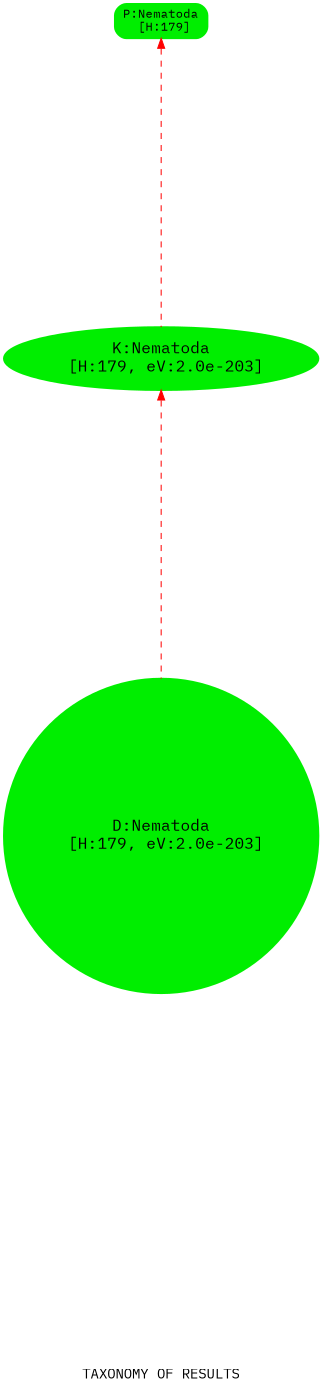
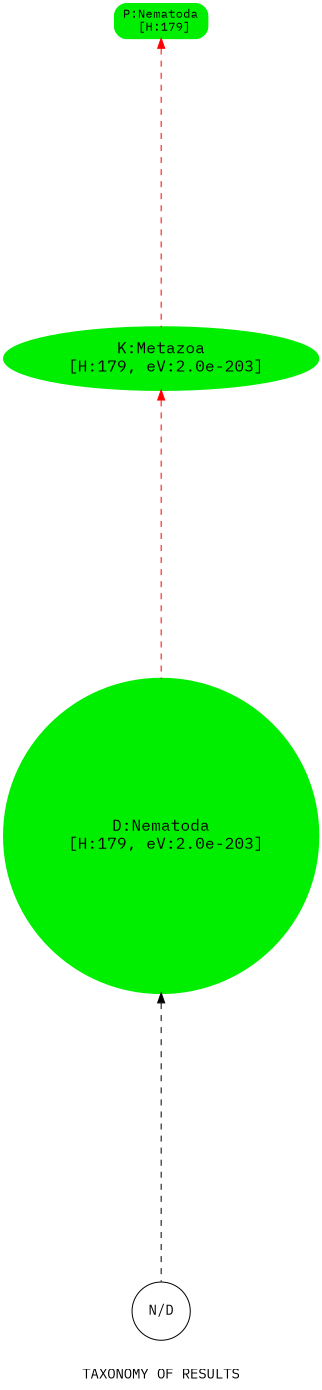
(161, 359) -> (161, 359)
none -> (161, 1311)
